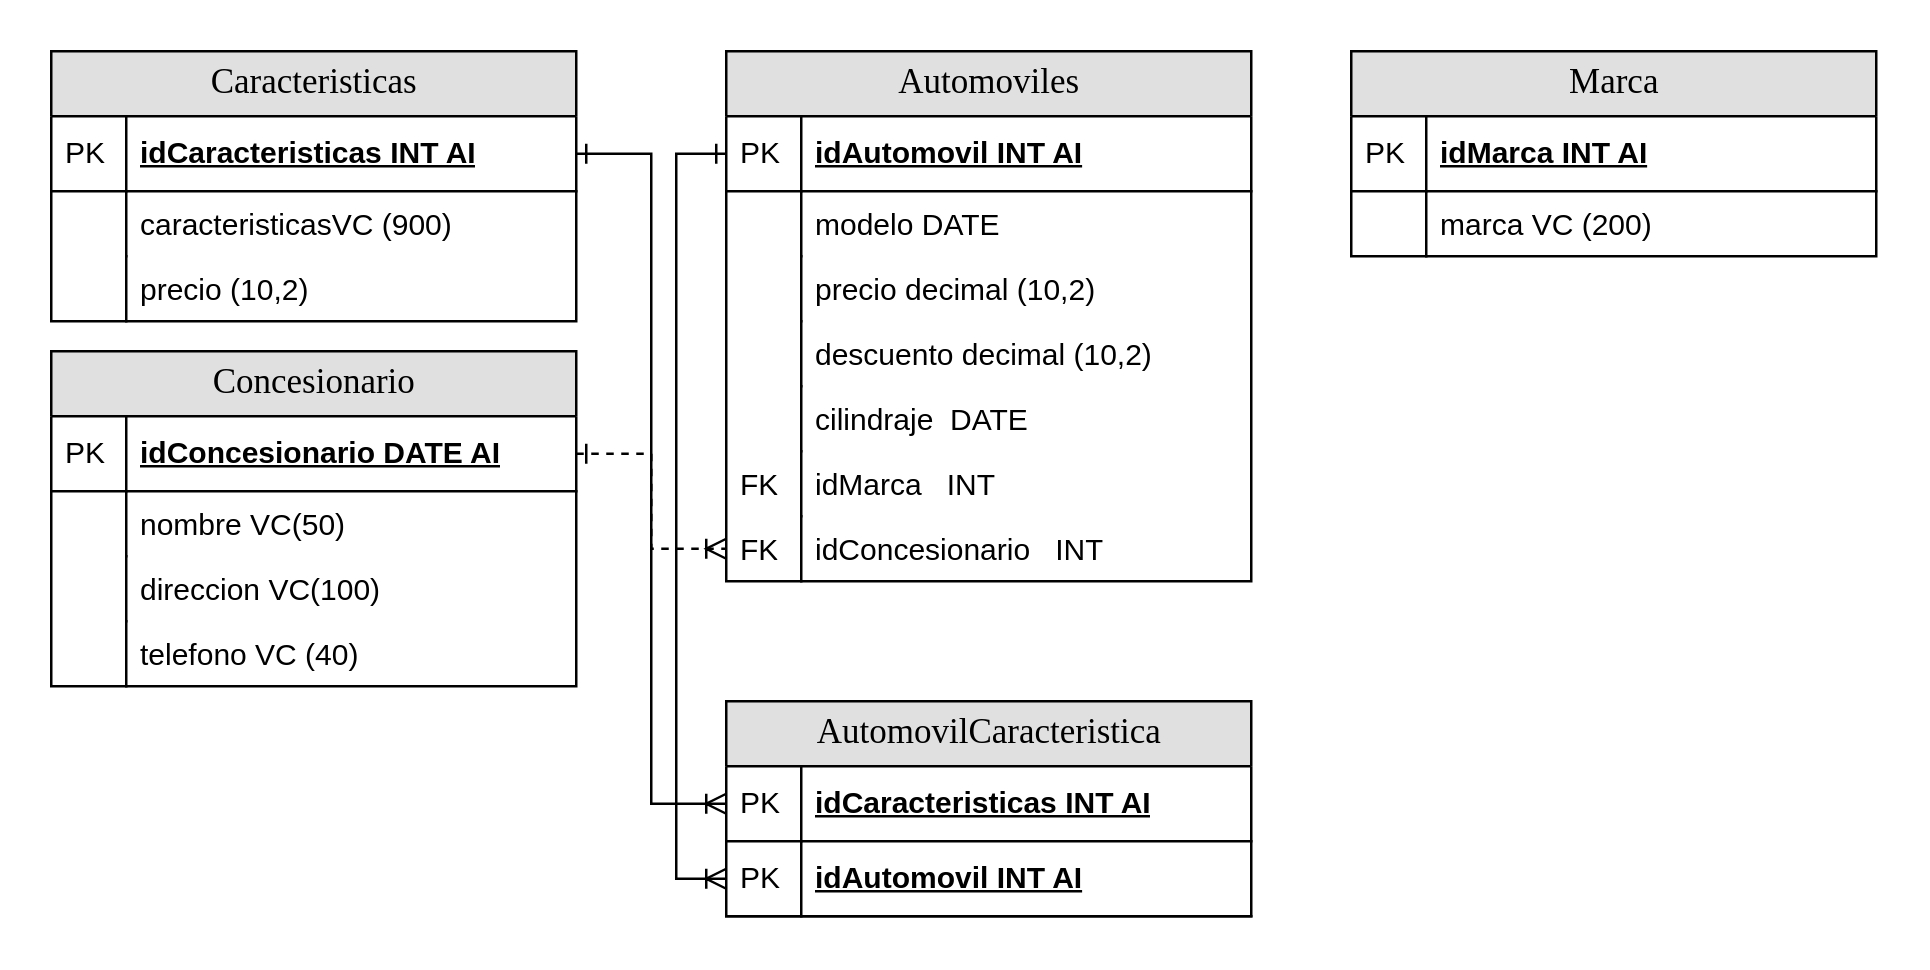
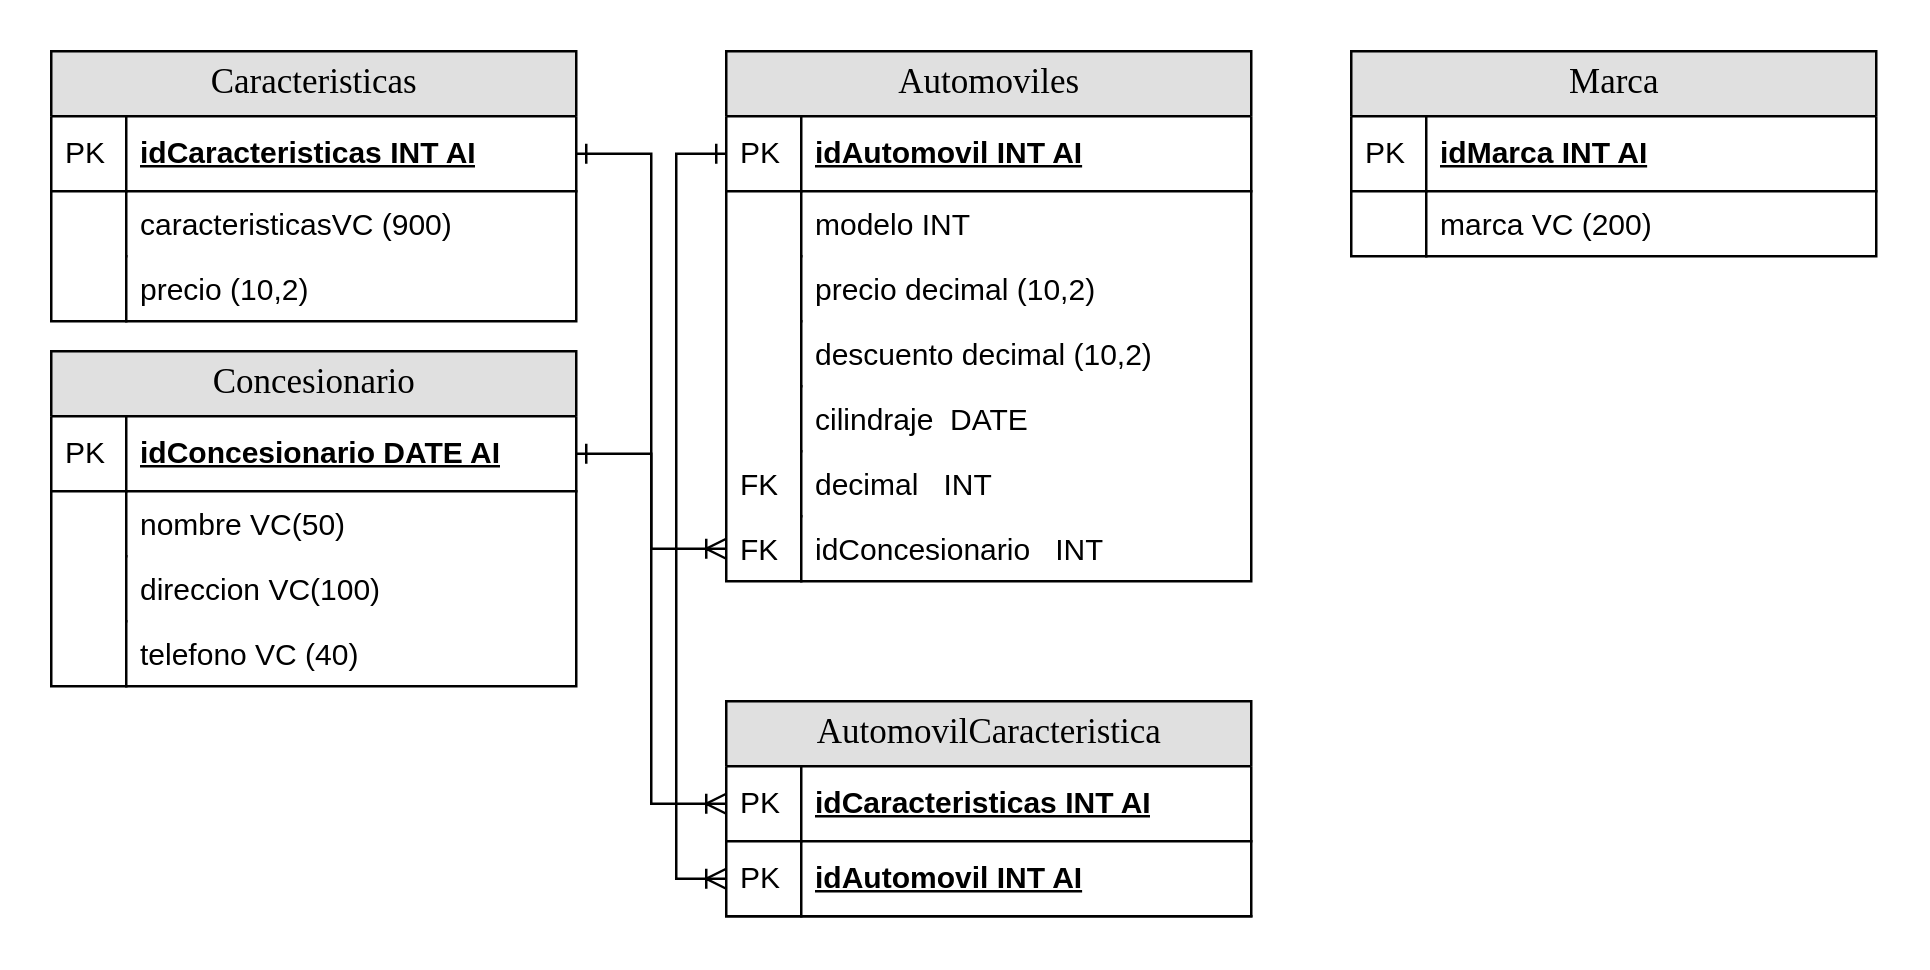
(901, 227) -> (892, 227)
(614, 454) -> (614, 454)
(918, 487) -> (914, 487)
